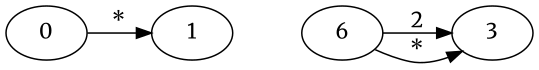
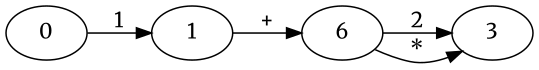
(119, 22) -> (119, 22)
none -> (260, 33)
